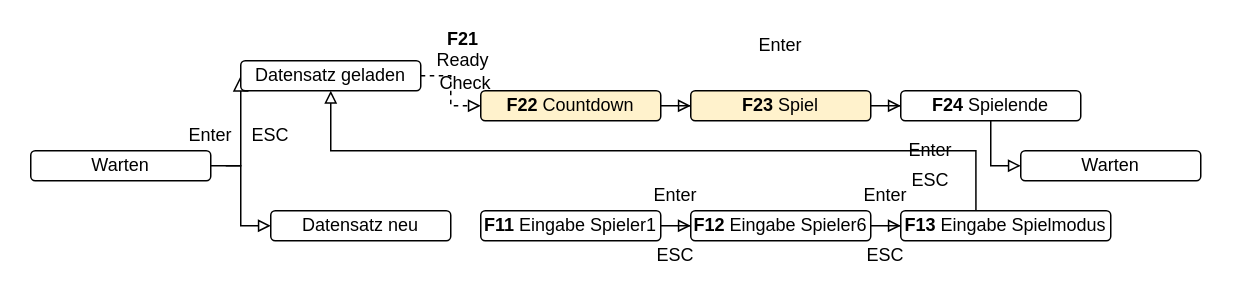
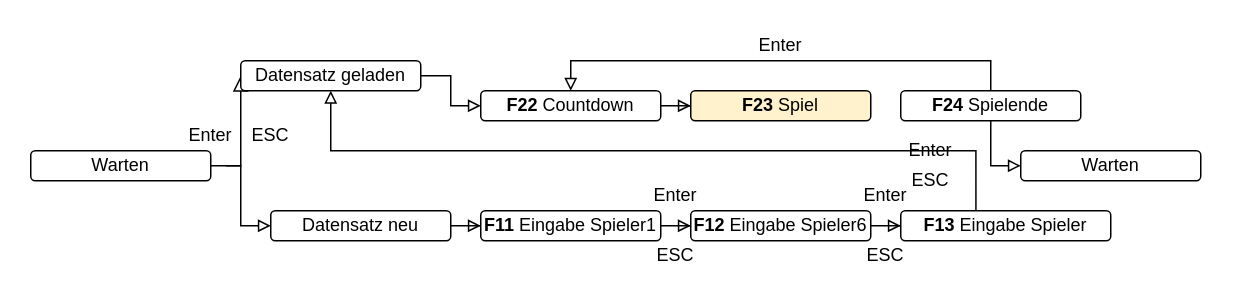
(466, 61) -> none
none -> (788, 61)
(451, 85) -> (451, 85)
(571, 106) -> (571, 106)
(893, 106) -> none
none -> (473, 226)
(1006, 226) -> (1006, 226)
